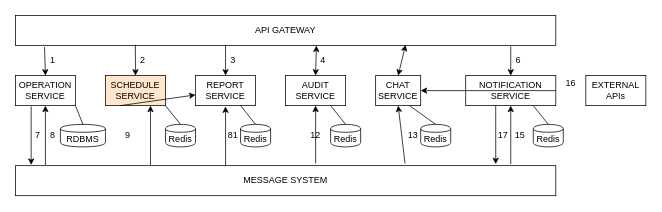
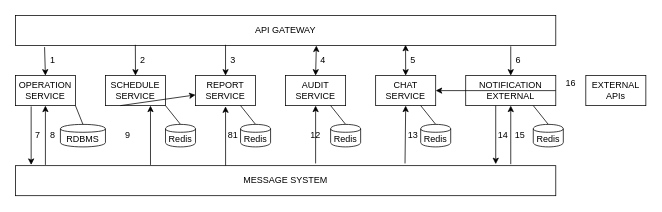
none -> (413, 60)
(135, 90) -> (135, 90)
(398, 90) -> (405, 90)
(510, 90) -> (510, 90)
(503, 135) -> (503, 135)
